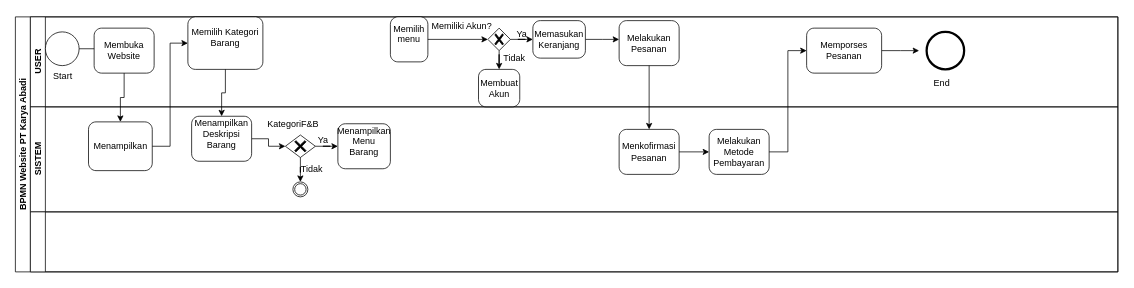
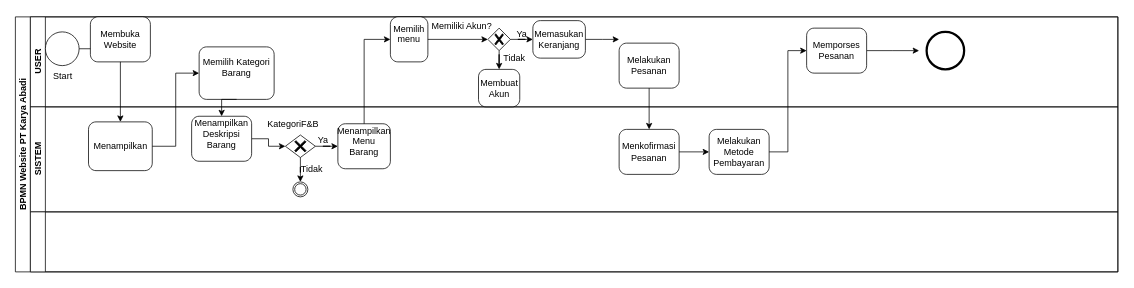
none -> (373, 39)
(225, 43) -> (237, 73)
(649, 43) -> (649, 66)
(124, 51) -> (120, 39)
(844, 51) -> (837, 51)
(942, 88) -> none
